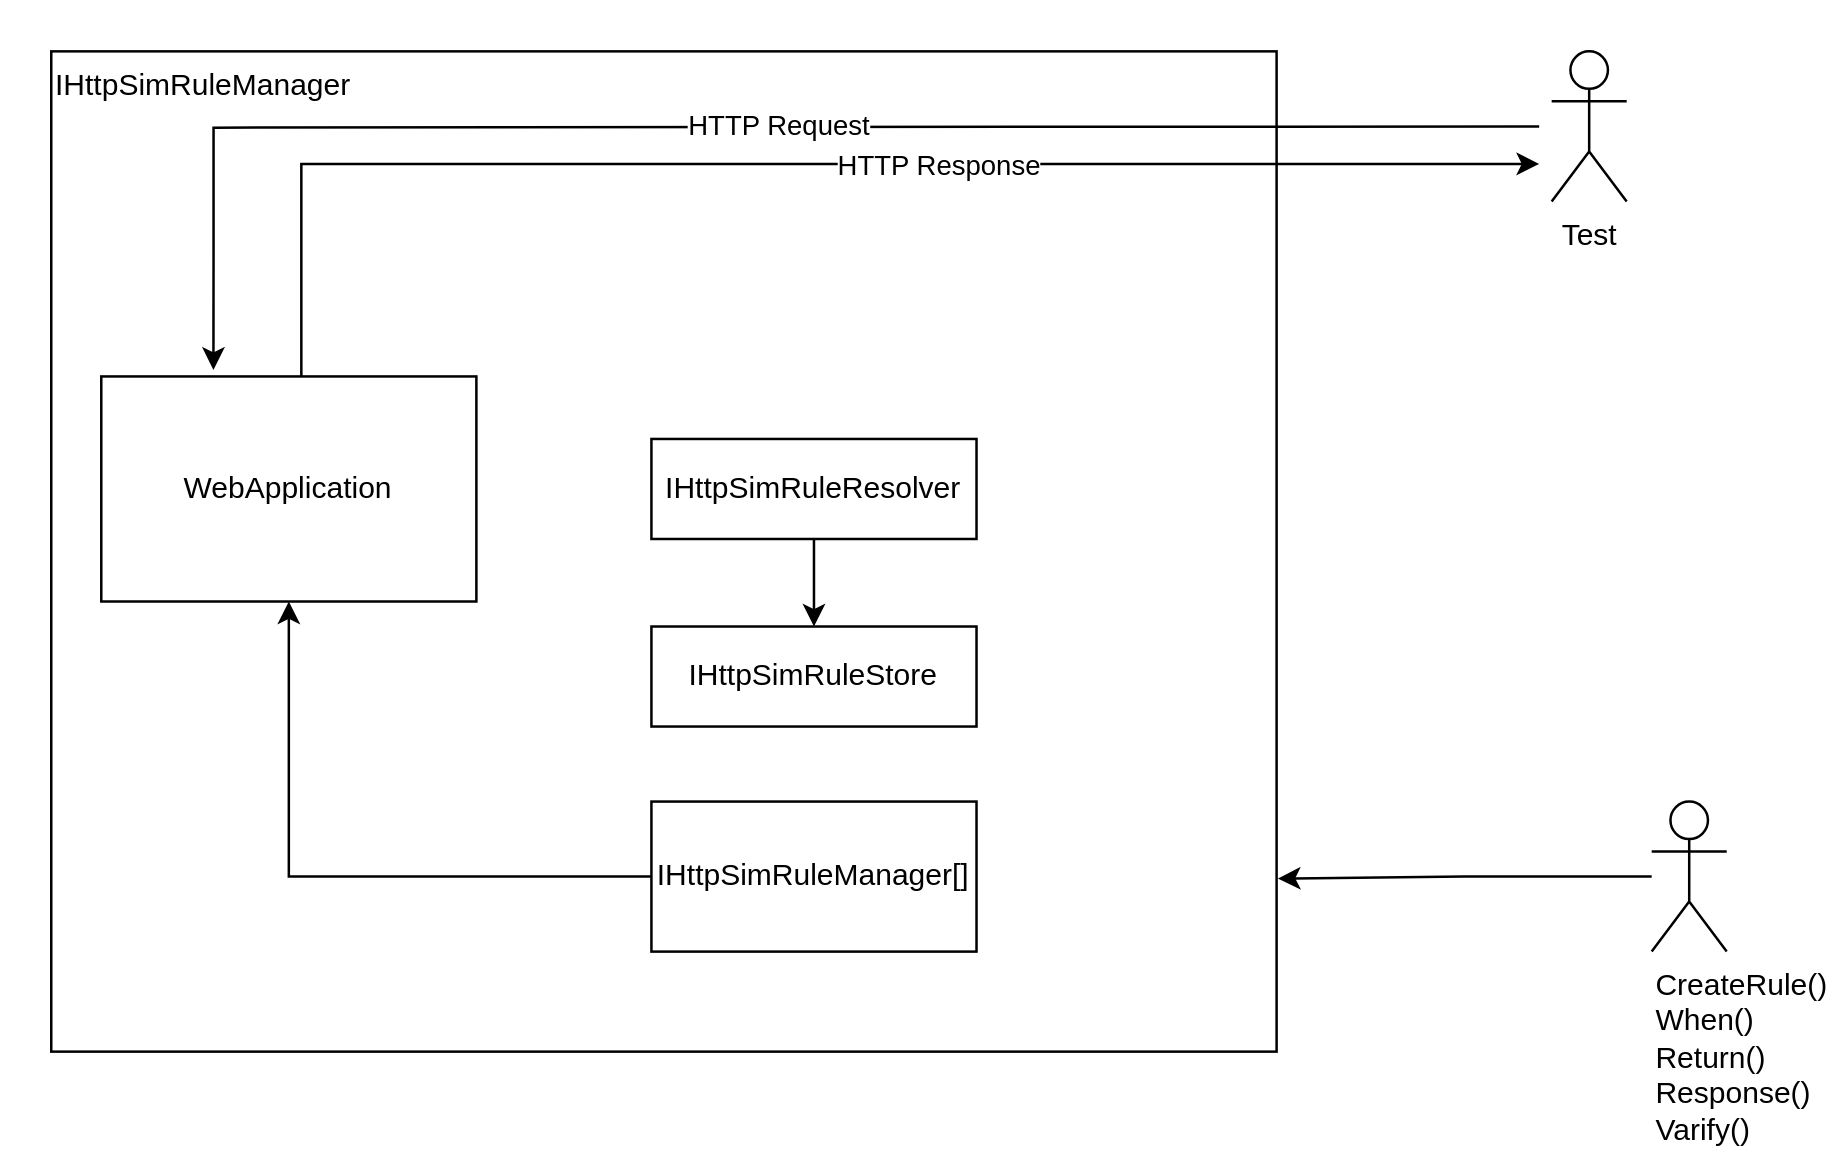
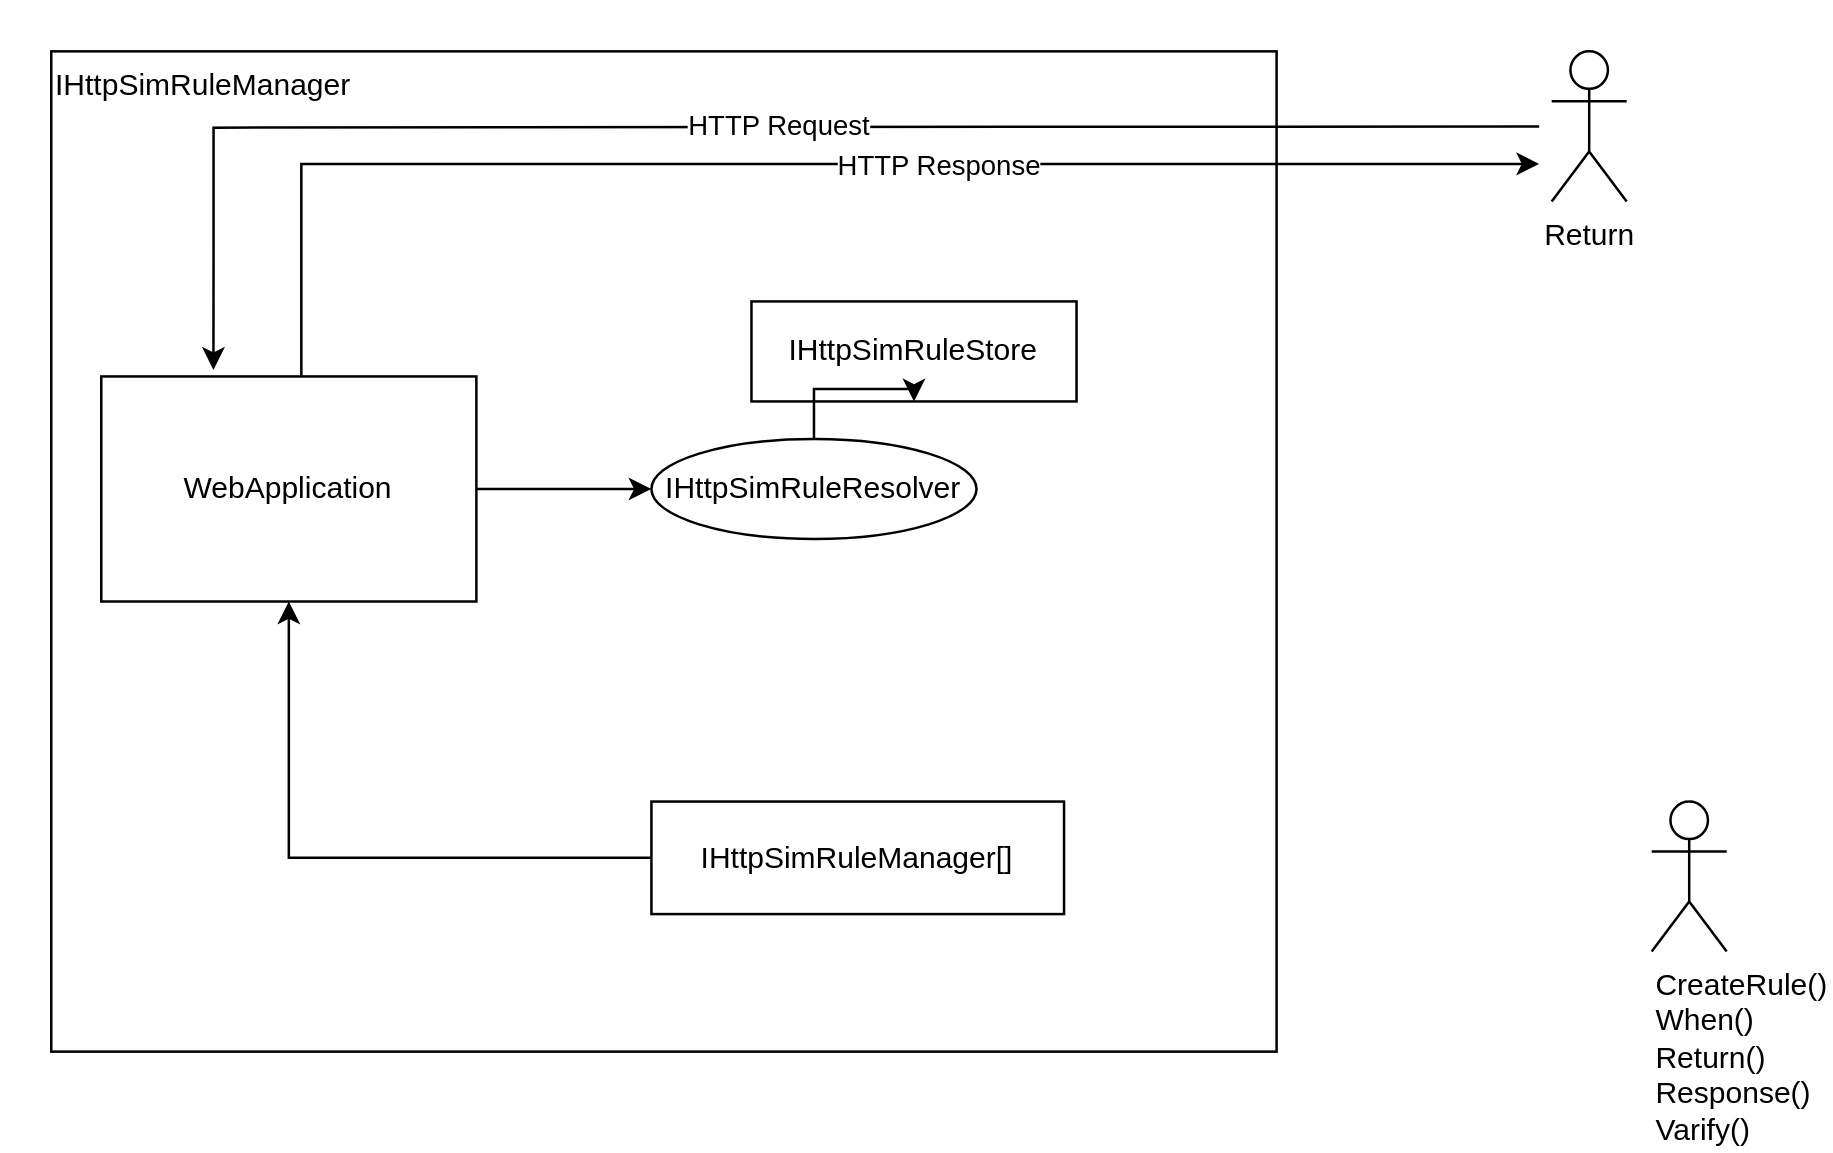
(1590, 237) -> (1590, 237)
none -> (555, 489)
(814, 489) -> (814, 489)
(814, 676) -> (914, 351)
(814, 876) -> (858, 858)
(1473, 876) -> none
